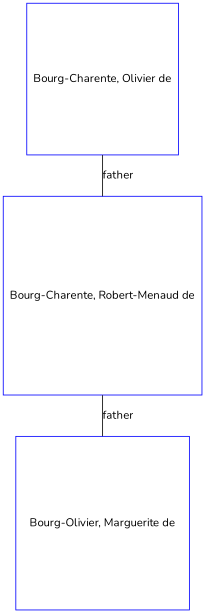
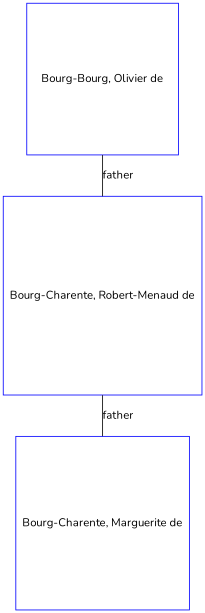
(103, 79) -> (103, 79)
(103, 523) -> (103, 523)
